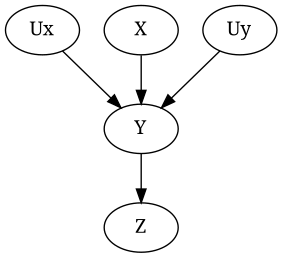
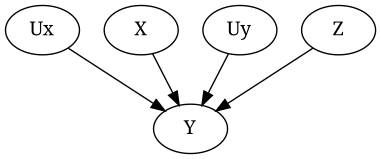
(141, 171) -> (270, 76)
